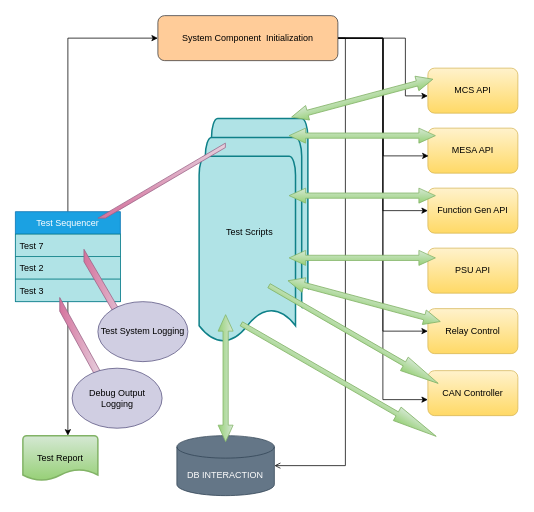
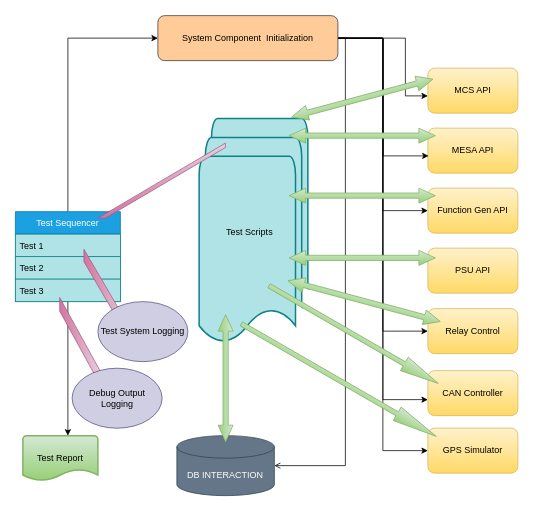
(33, 246) -> (33, 246)
none -> (402, 450)
none -> (473, 450)
